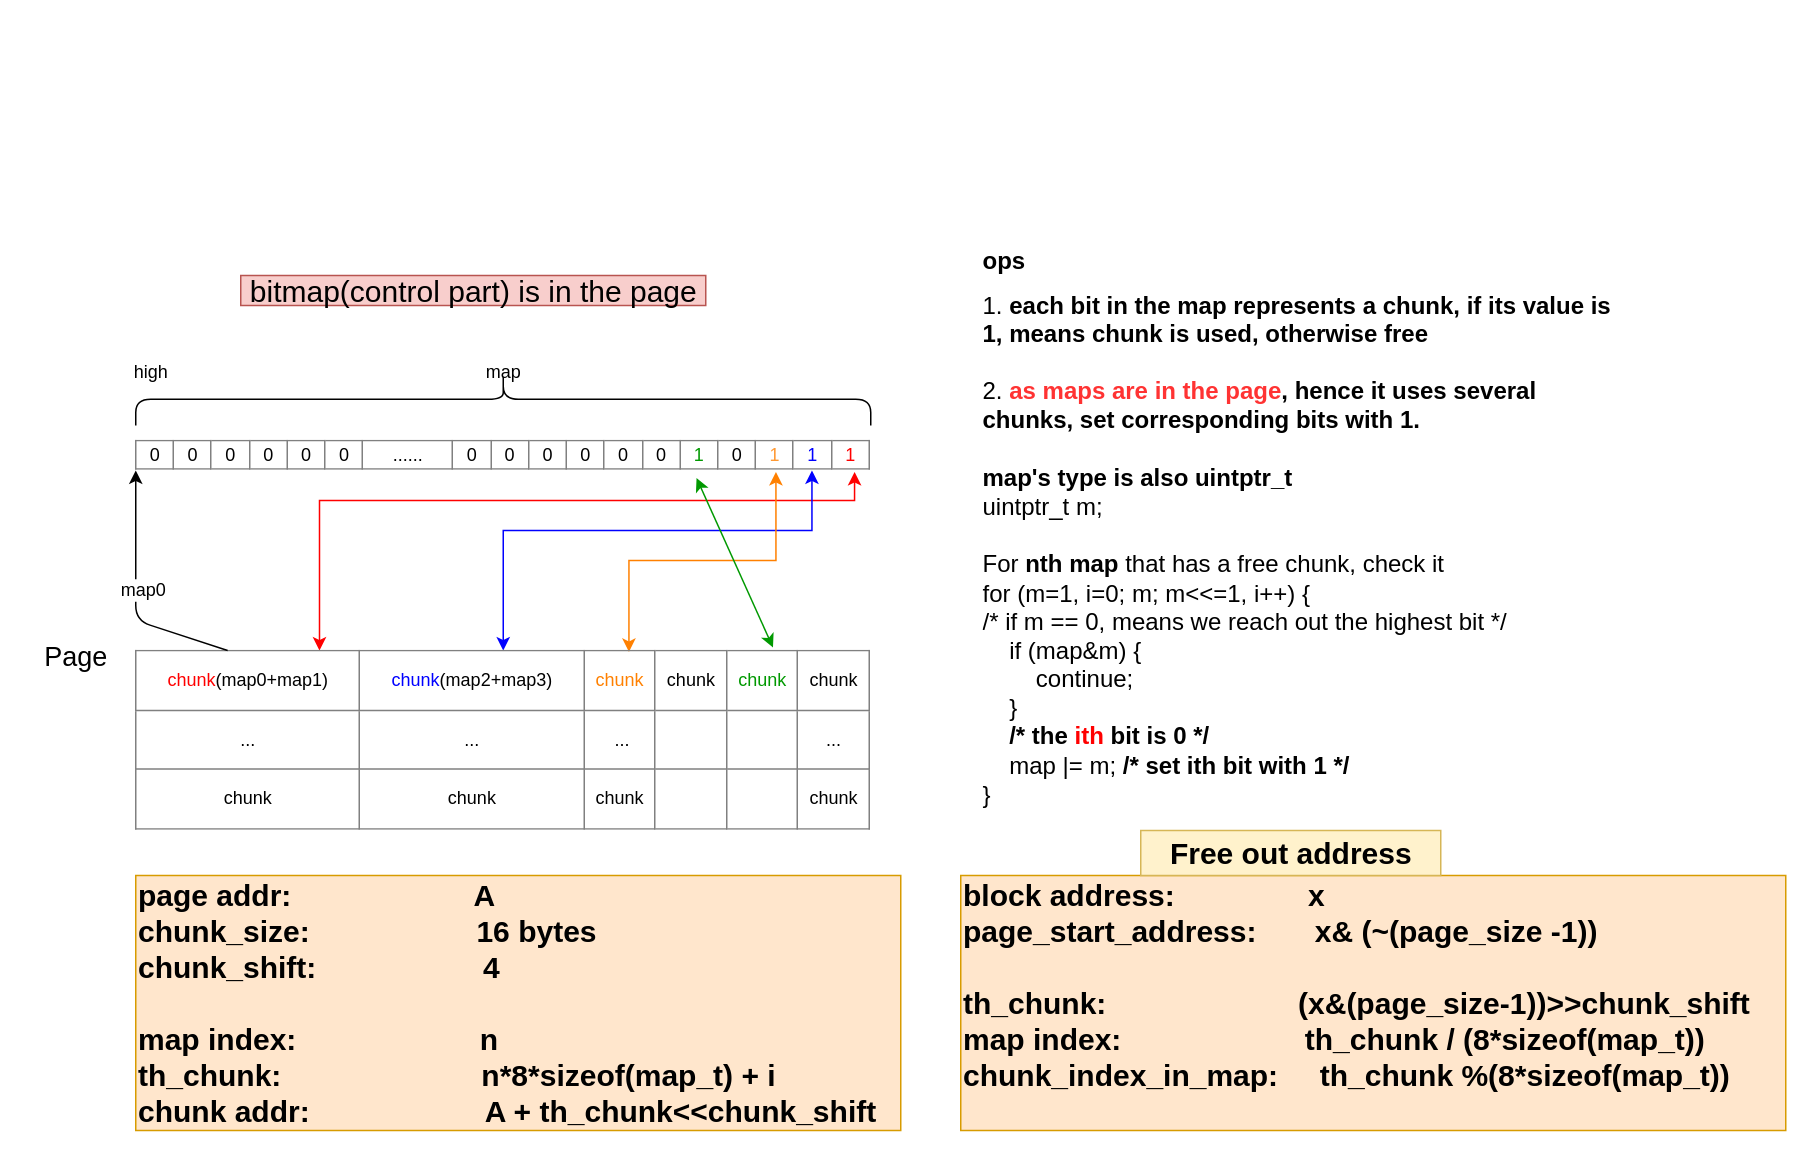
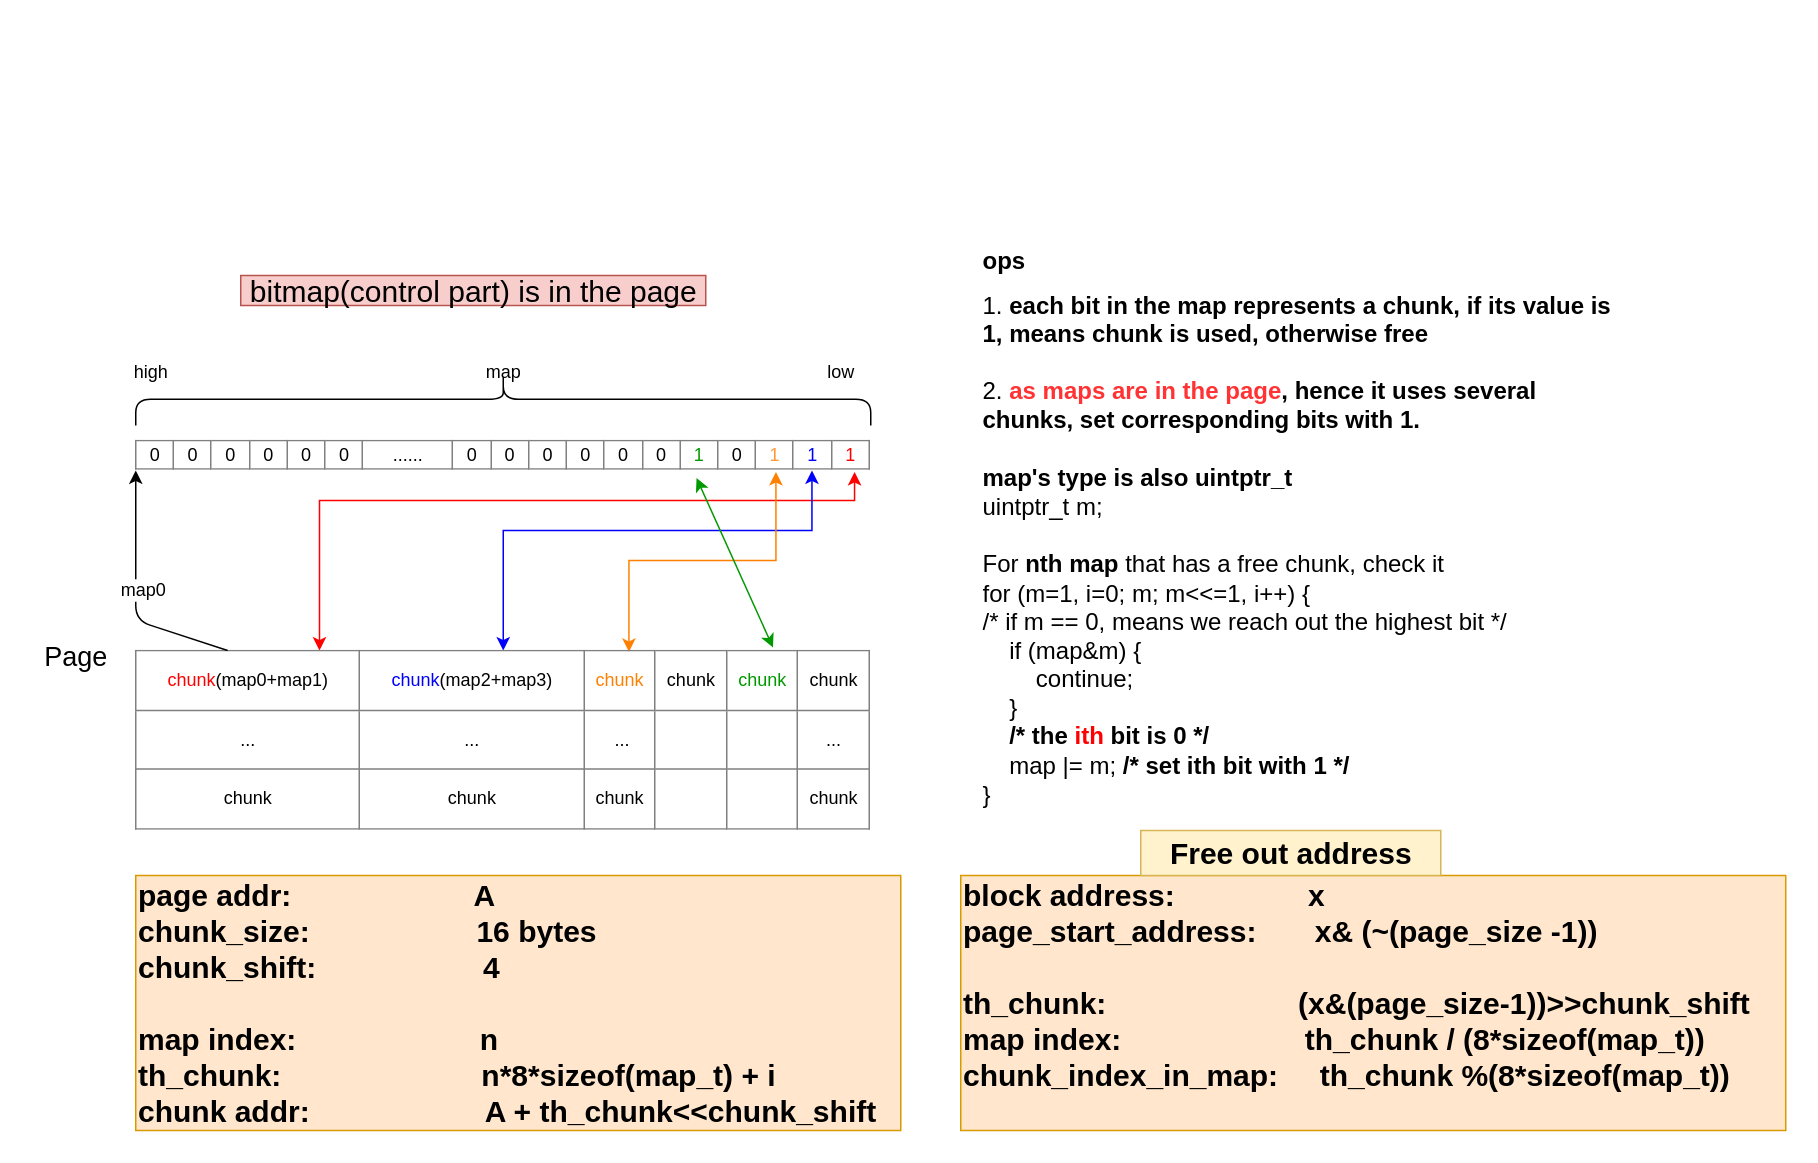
none -> (841, 373)
